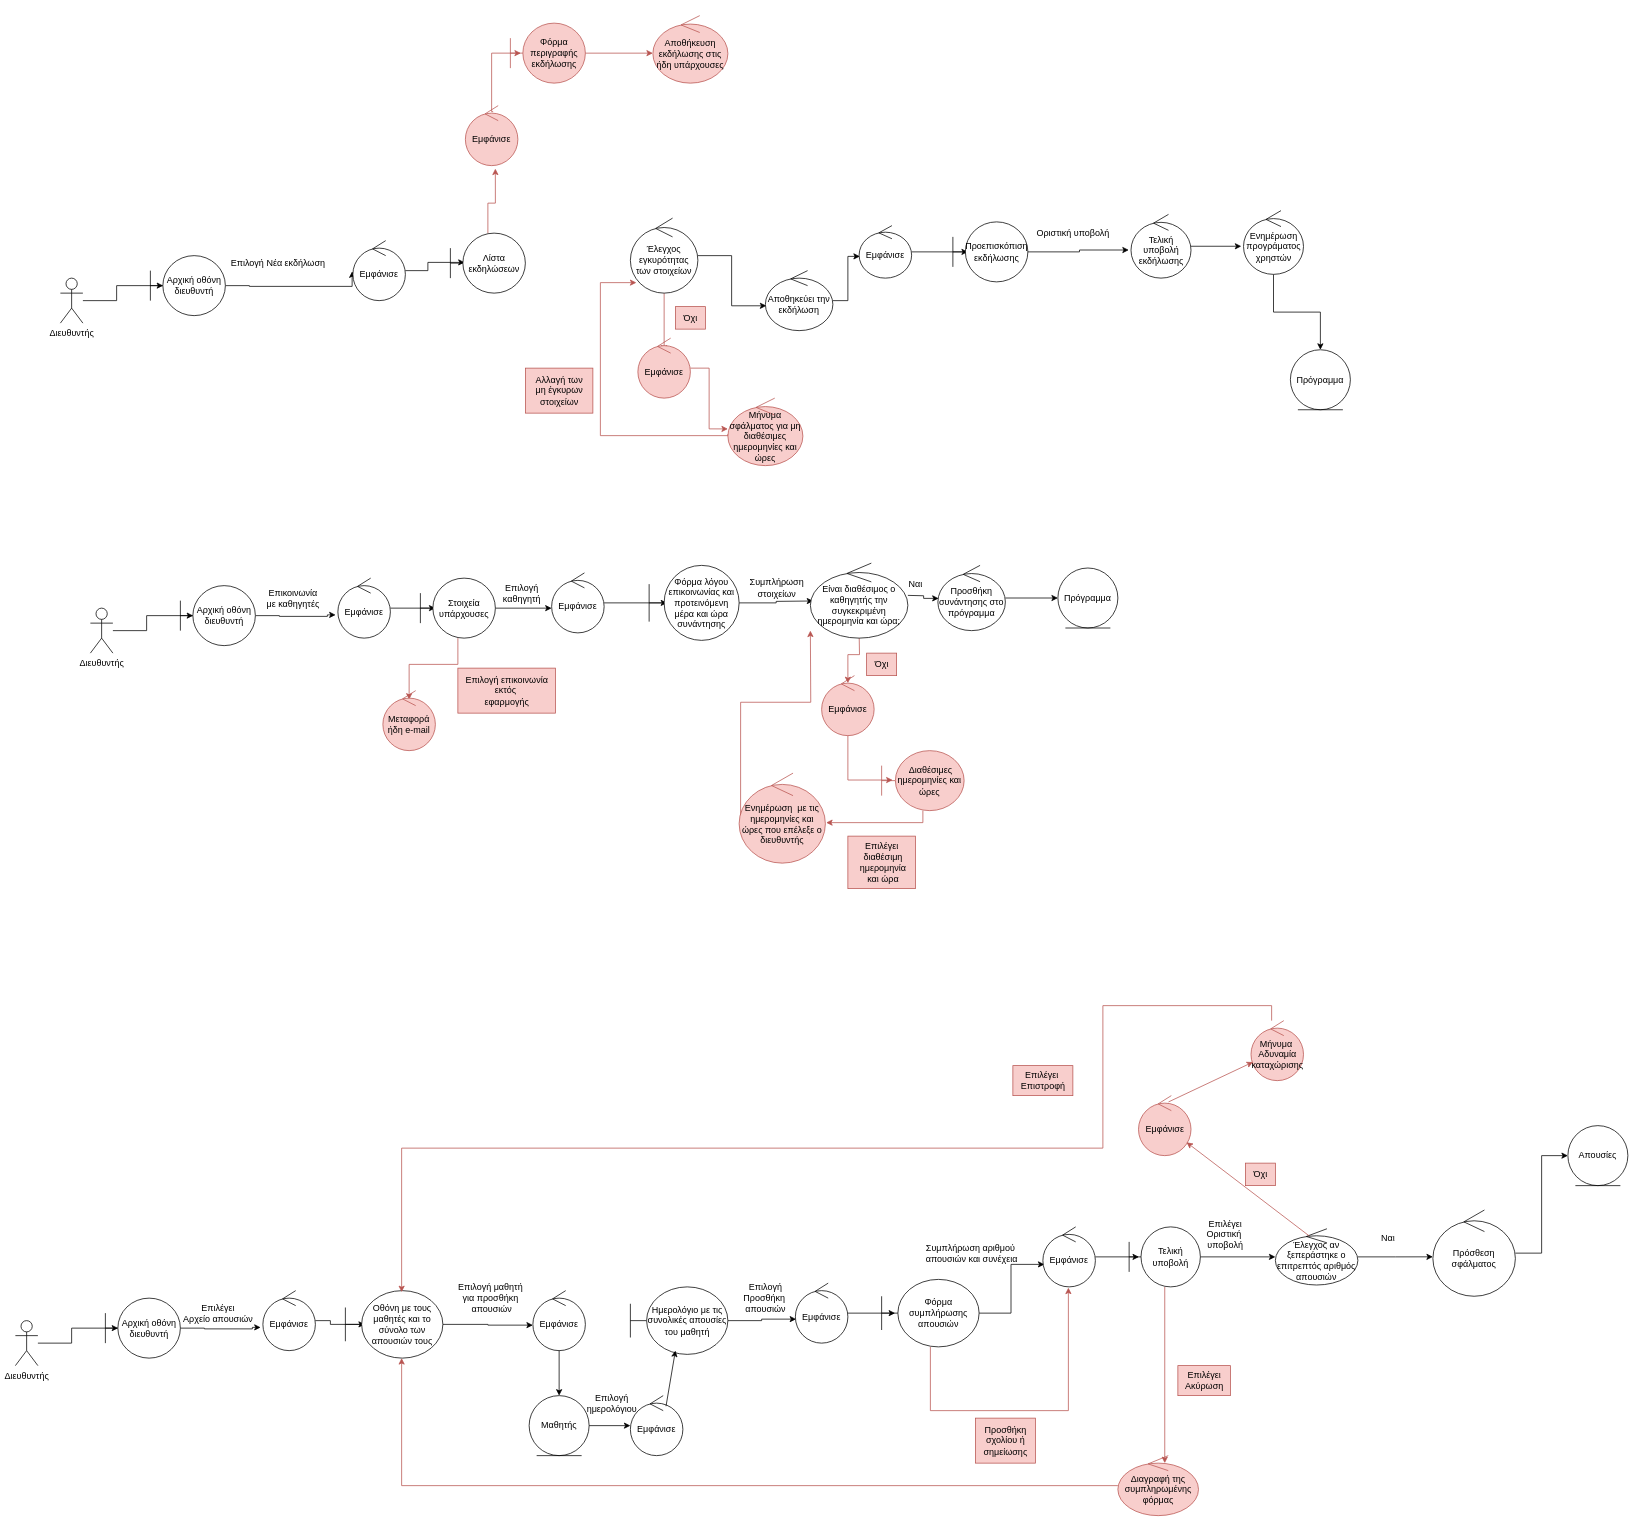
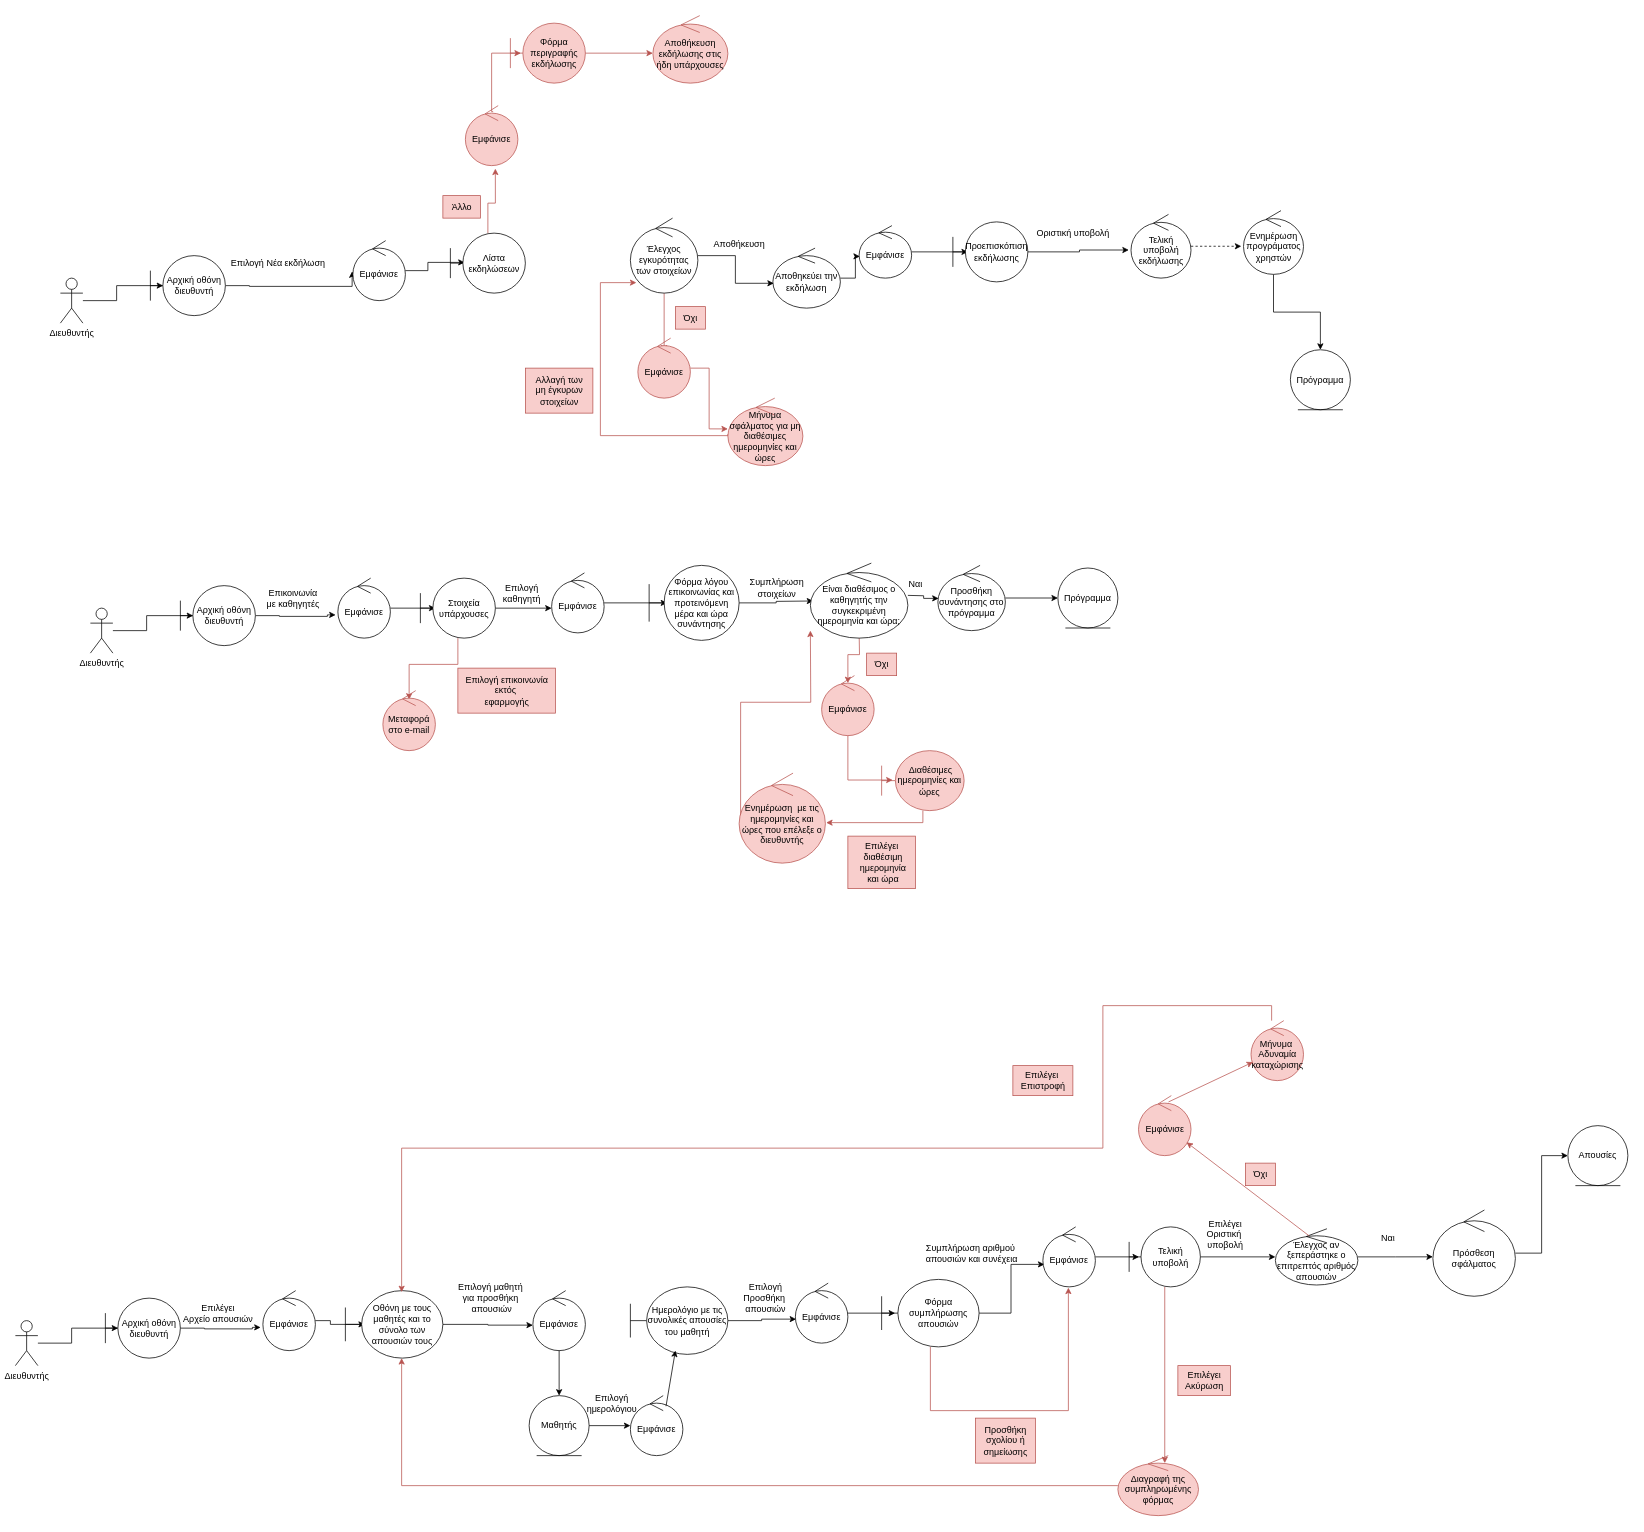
none -> (462, 207)
none -> (739, 244)
(1213, 246) -> (1213, 246)
(799, 300) -> (807, 278)
(409, 724) -> (409, 724)
